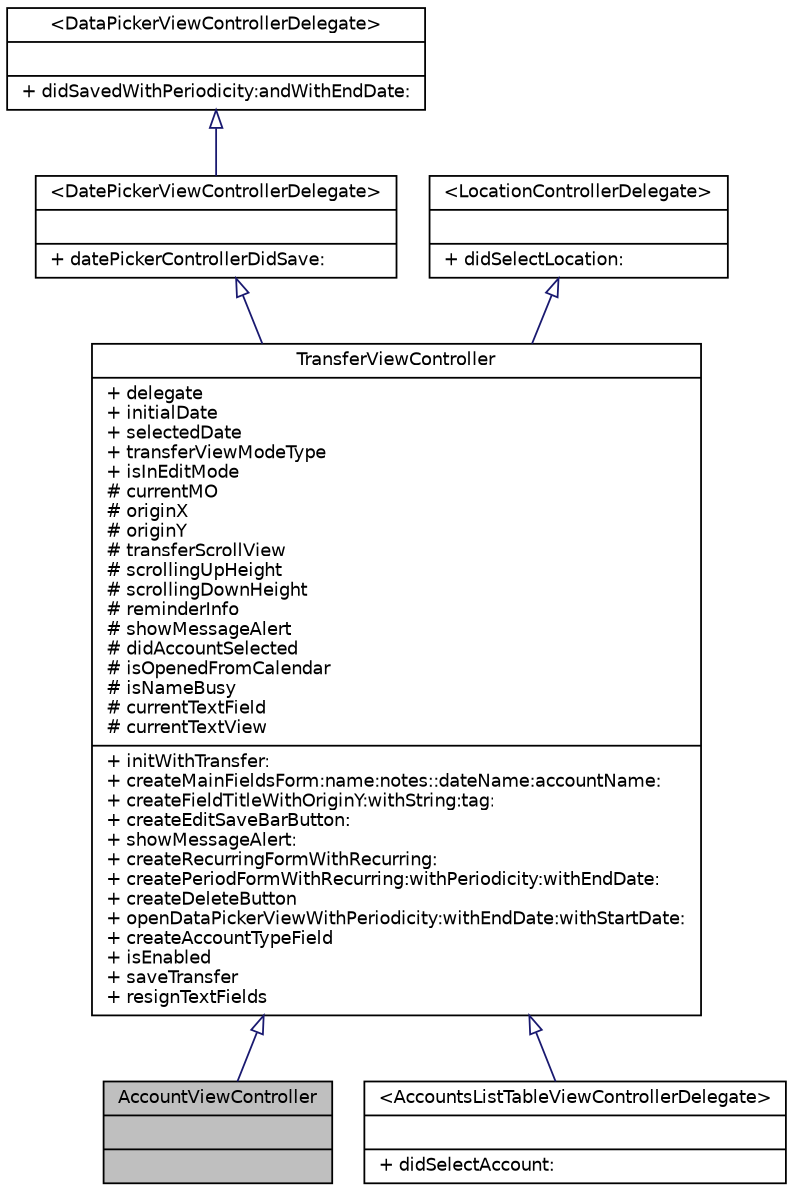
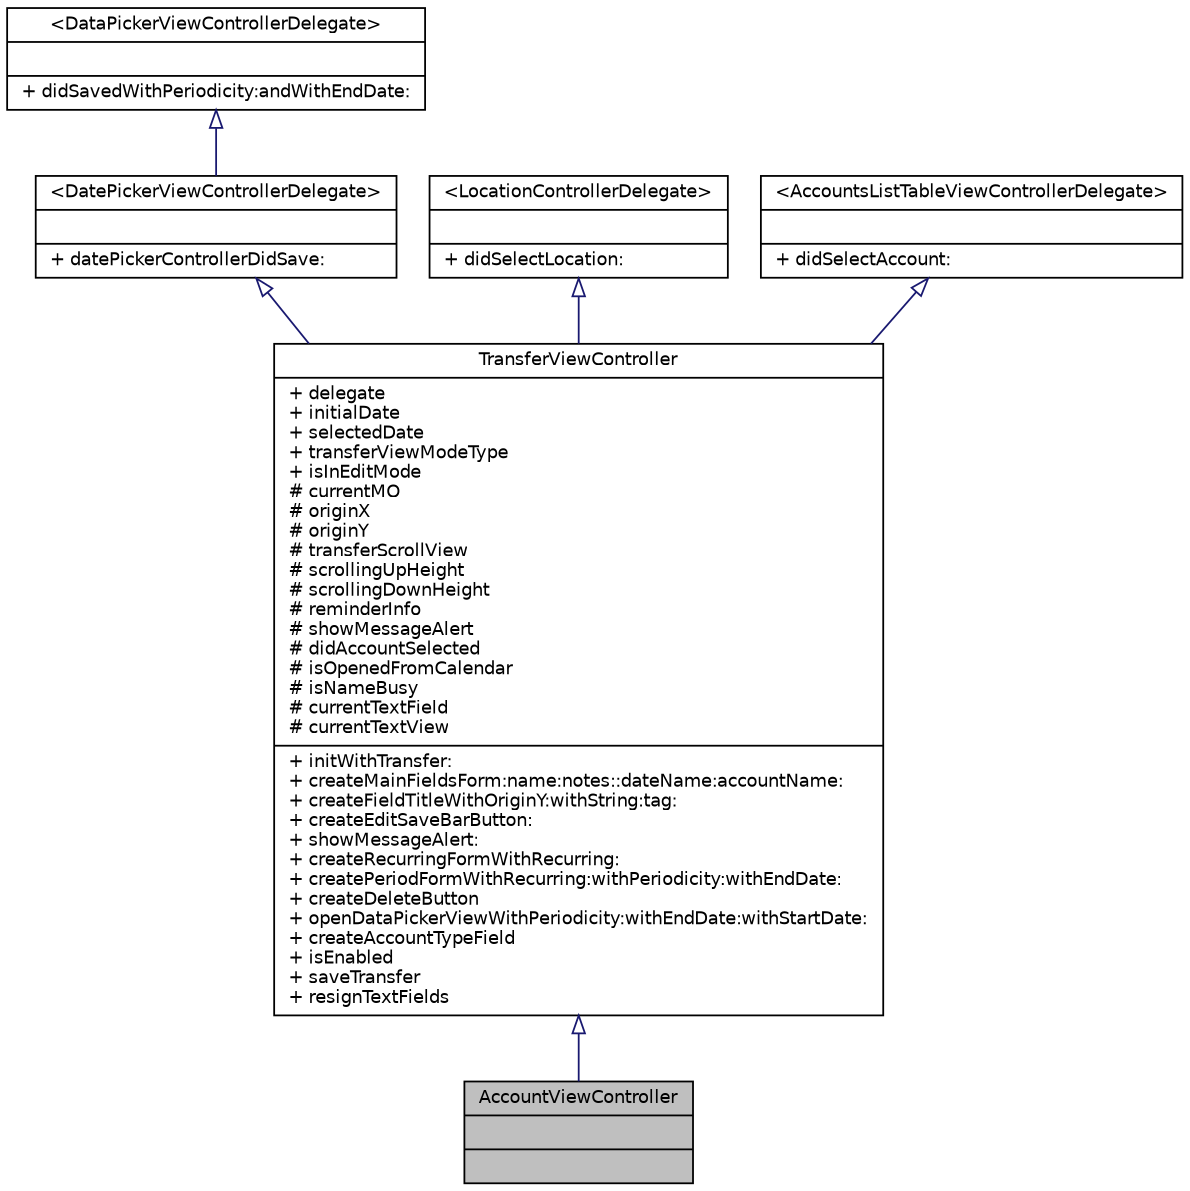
(546, 1057) -> (894, 318)
